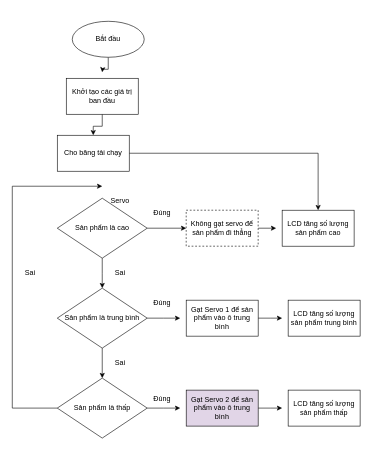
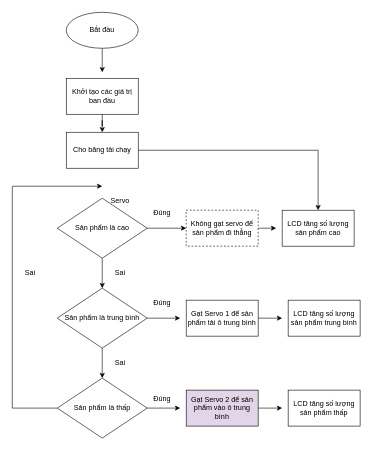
(108, 39) -> (102, 30)
(93, 153) -> (102, 150)
(222, 318) -> (222, 318)
